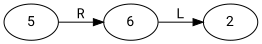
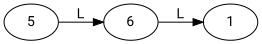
(81, 15) -> (81, 15)
(231, 22) -> (231, 22)
